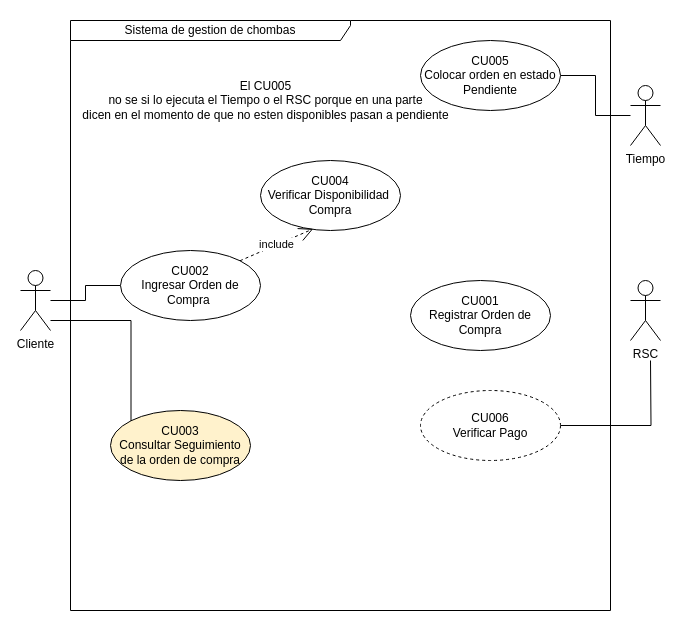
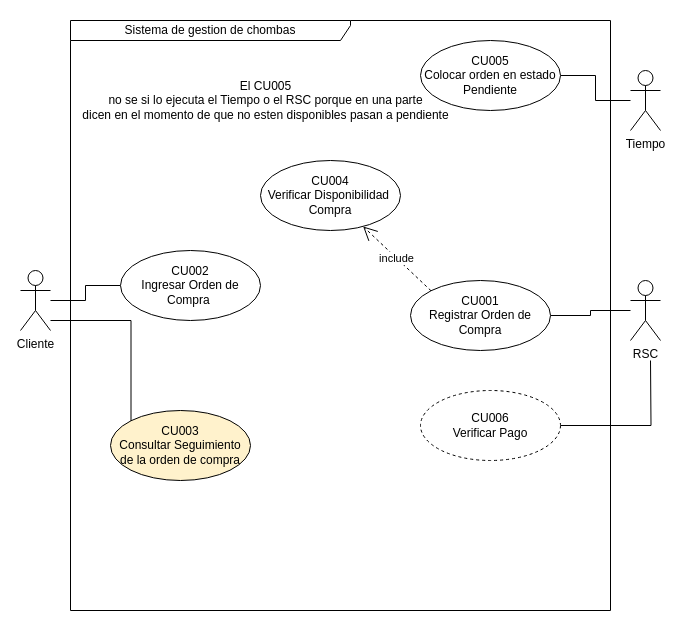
(646, 116) -> (646, 101)
(275, 245) -> none
none -> (398, 260)
none -> (591, 314)
